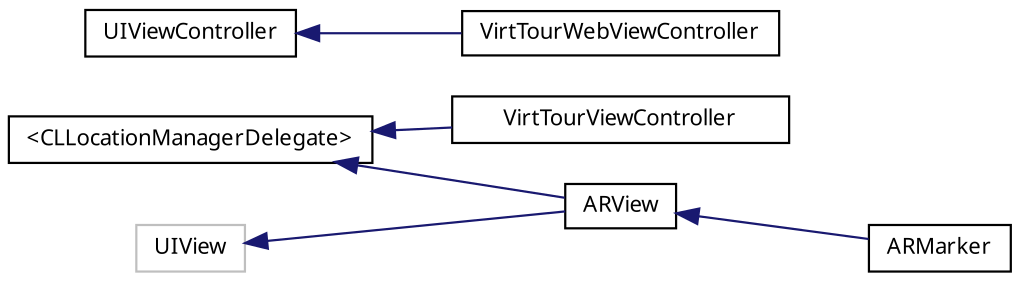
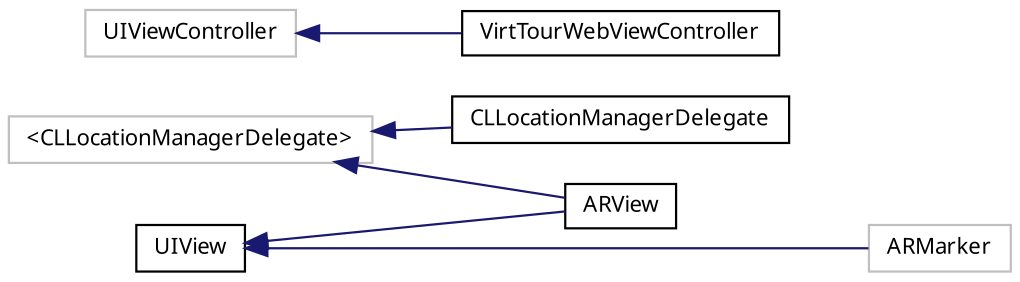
(191, 33) -> (191, 33)
(621, 120) -> (621, 120)
(191, 140) -> (191, 140)
(784, 228) -> (568, 248)
(191, 248) -> (191, 248)
(940, 248) -> (940, 248)
